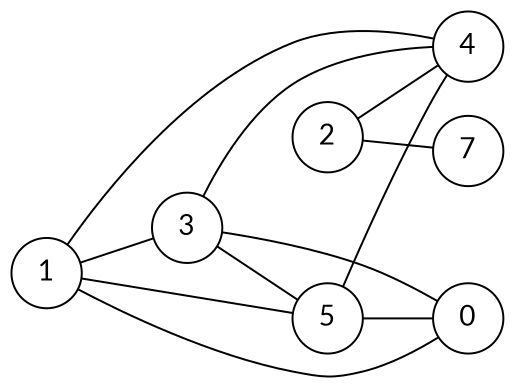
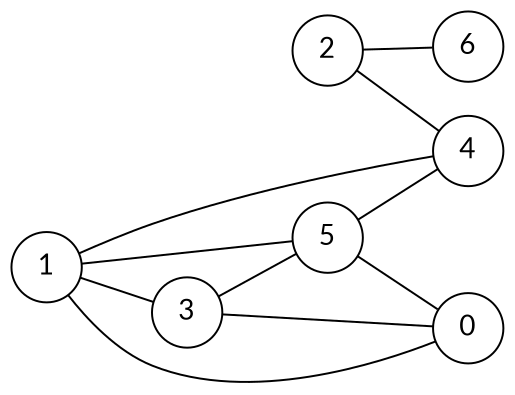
(293, 84) -> none
(468, 151) -> (468, 47)
